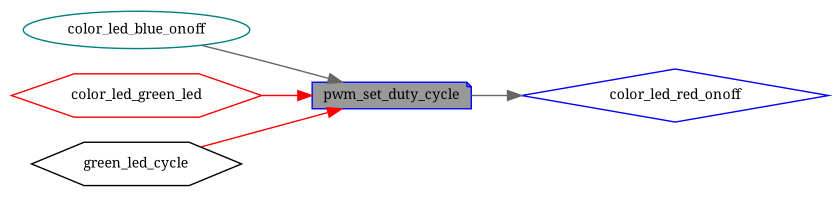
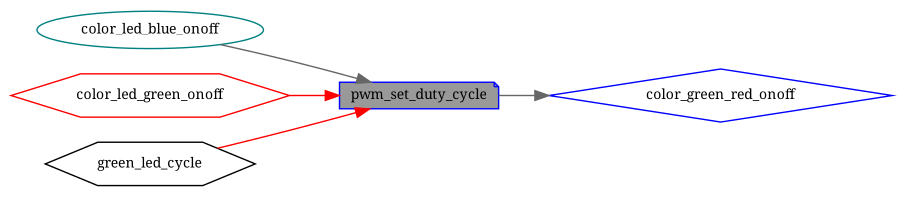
(137, 96) -> (150, 96)
(675, 96) -> (721, 96)
